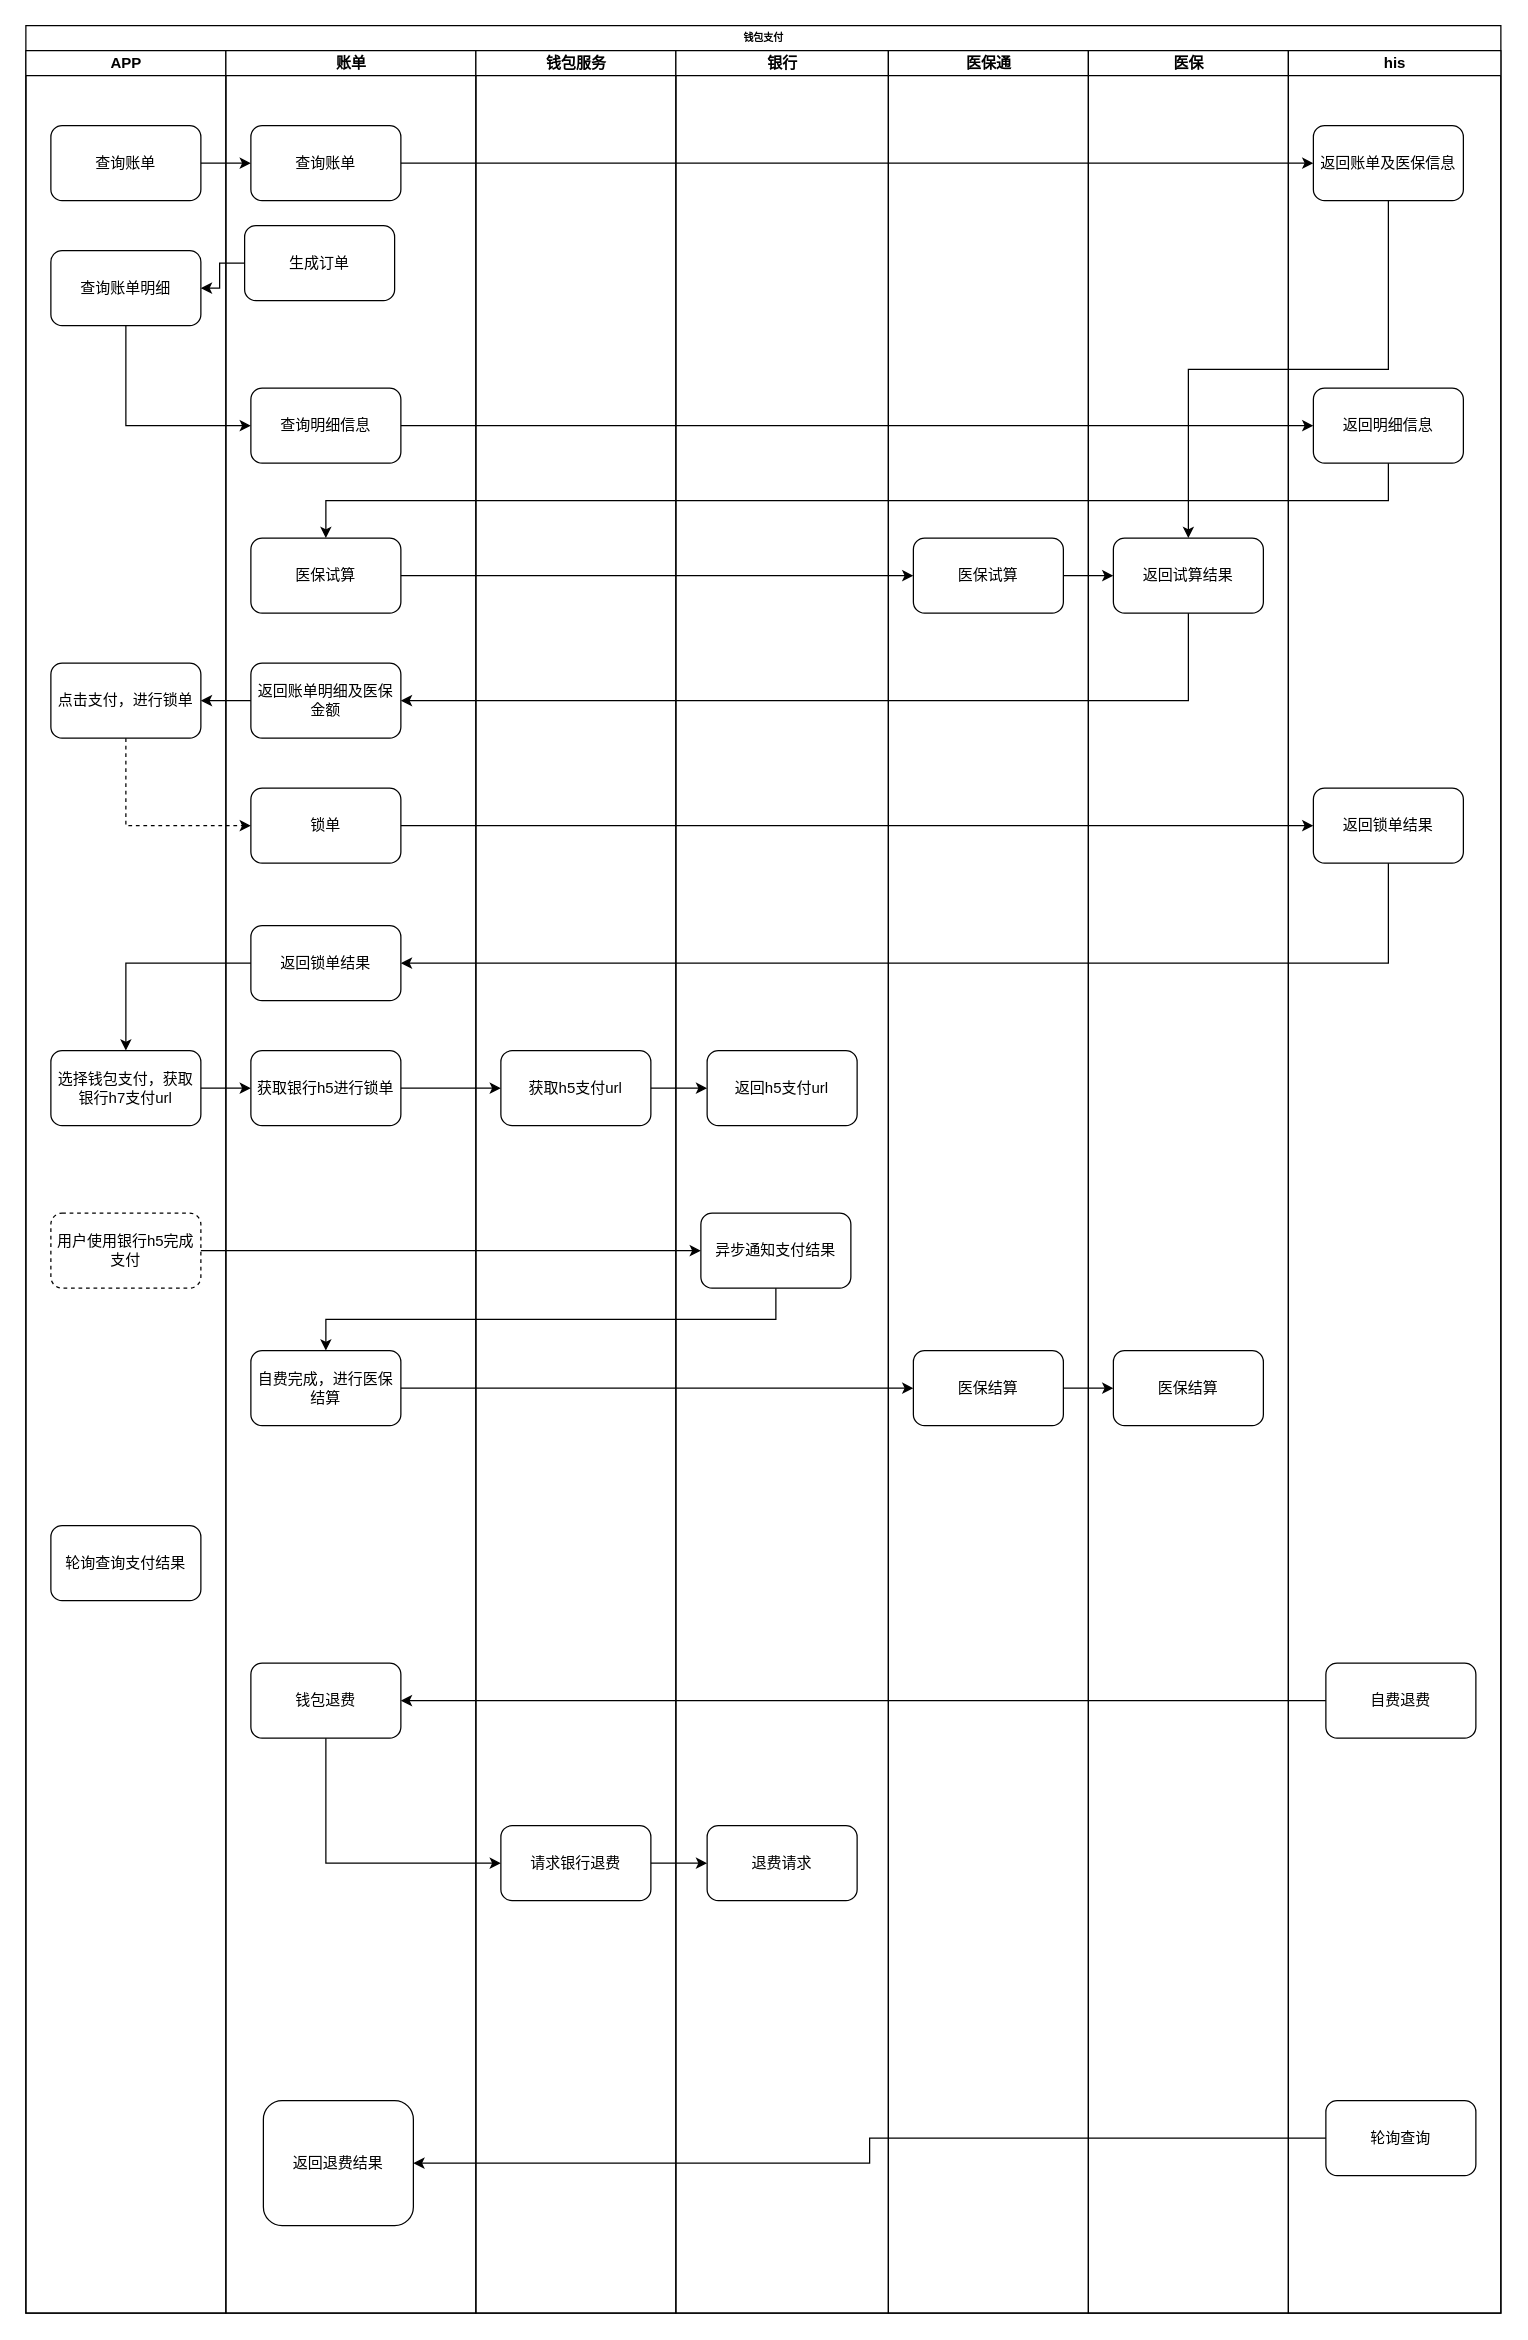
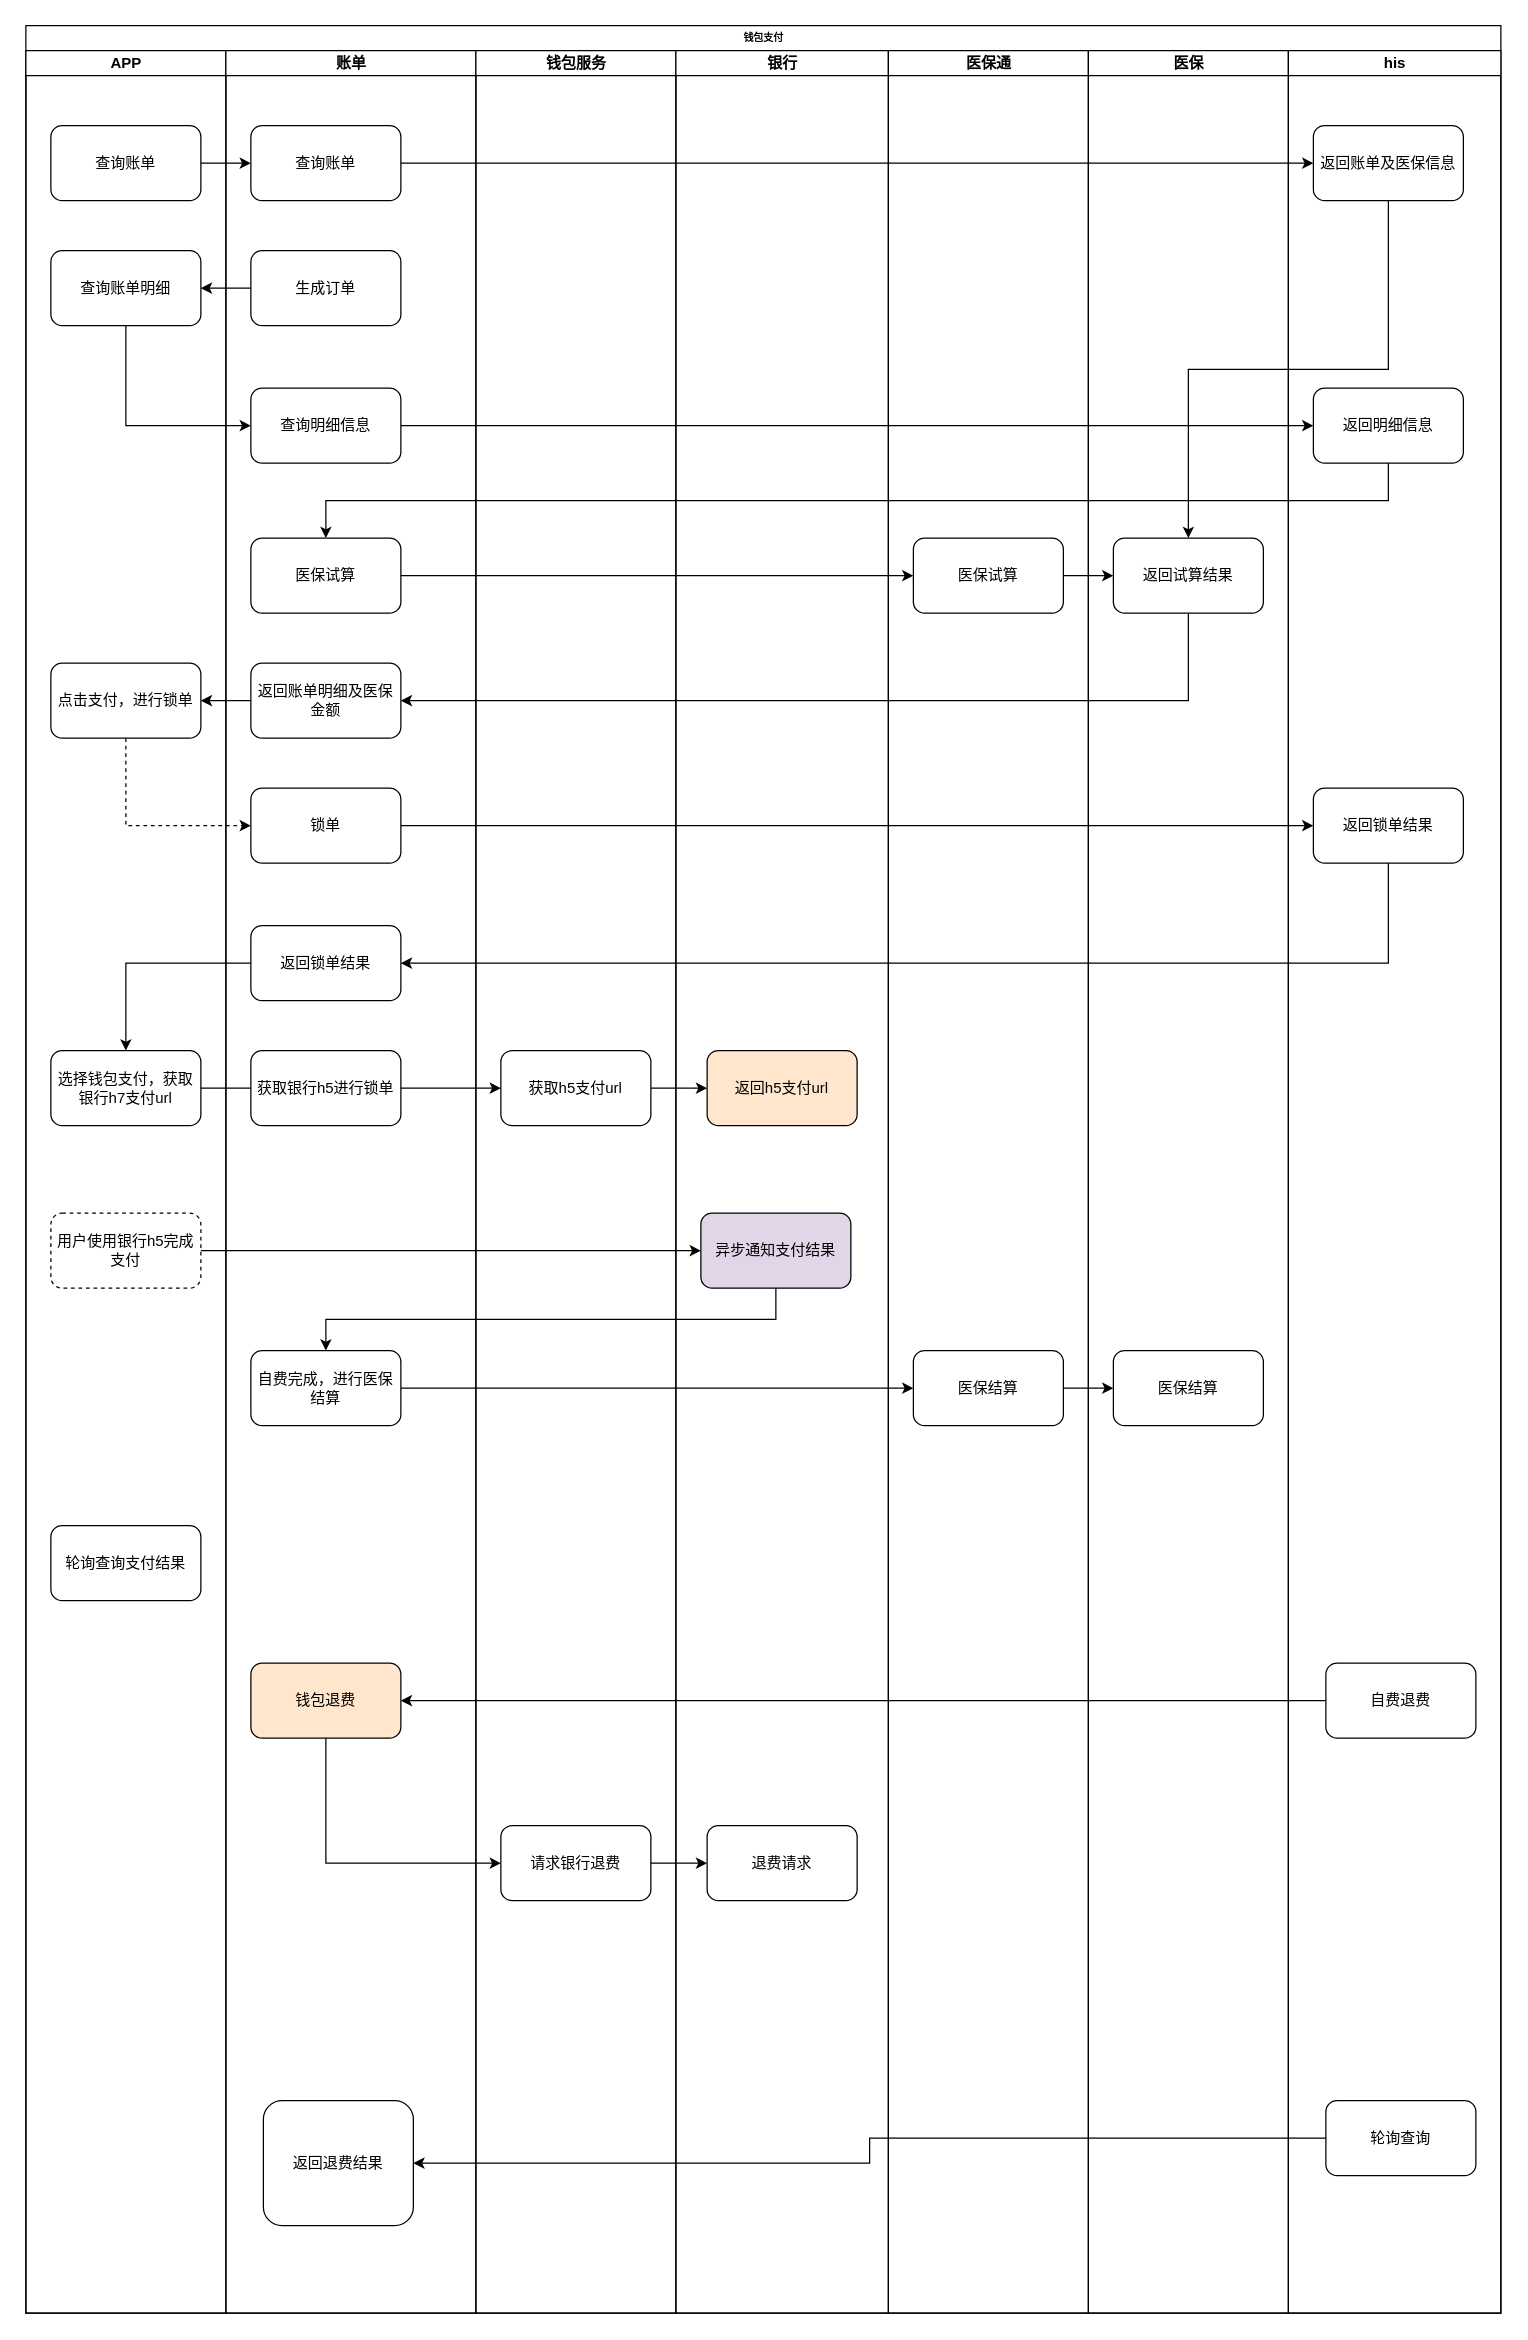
(319, 263) -> (326, 288)
(241, 1088) -> (244, 1088)
(782, 1088) -> (782, 1088)
(776, 1251) -> (776, 1251)
(326, 1701) -> (326, 1701)
